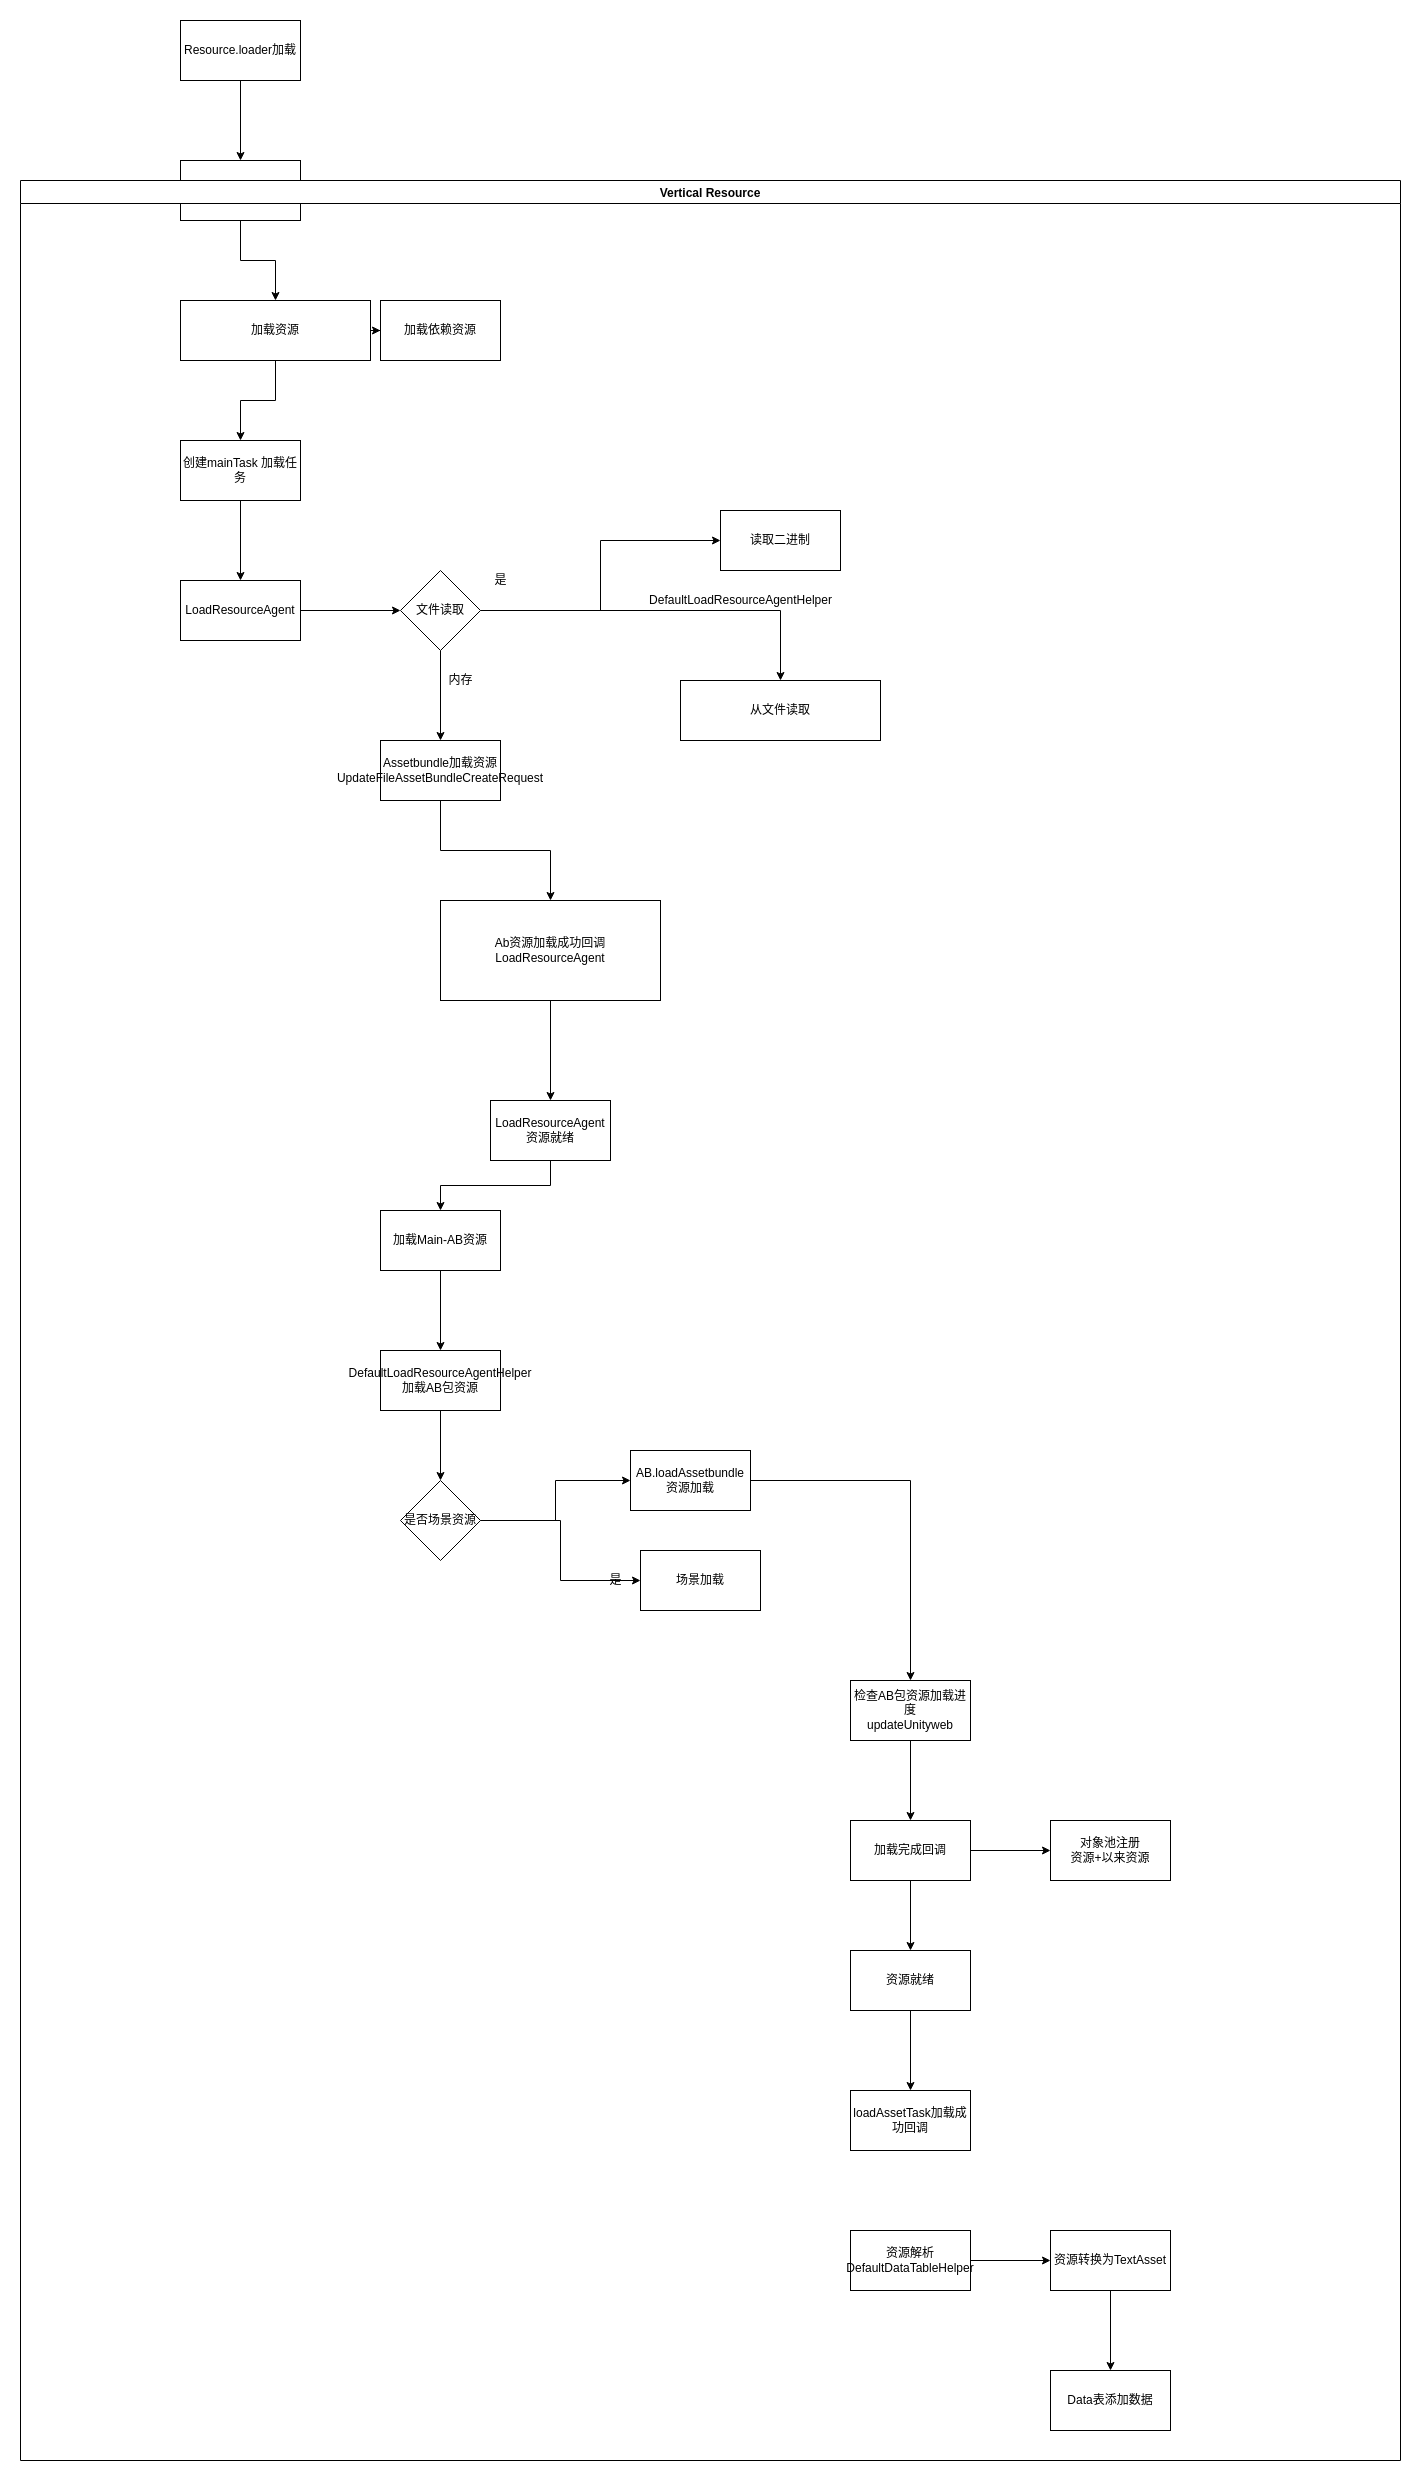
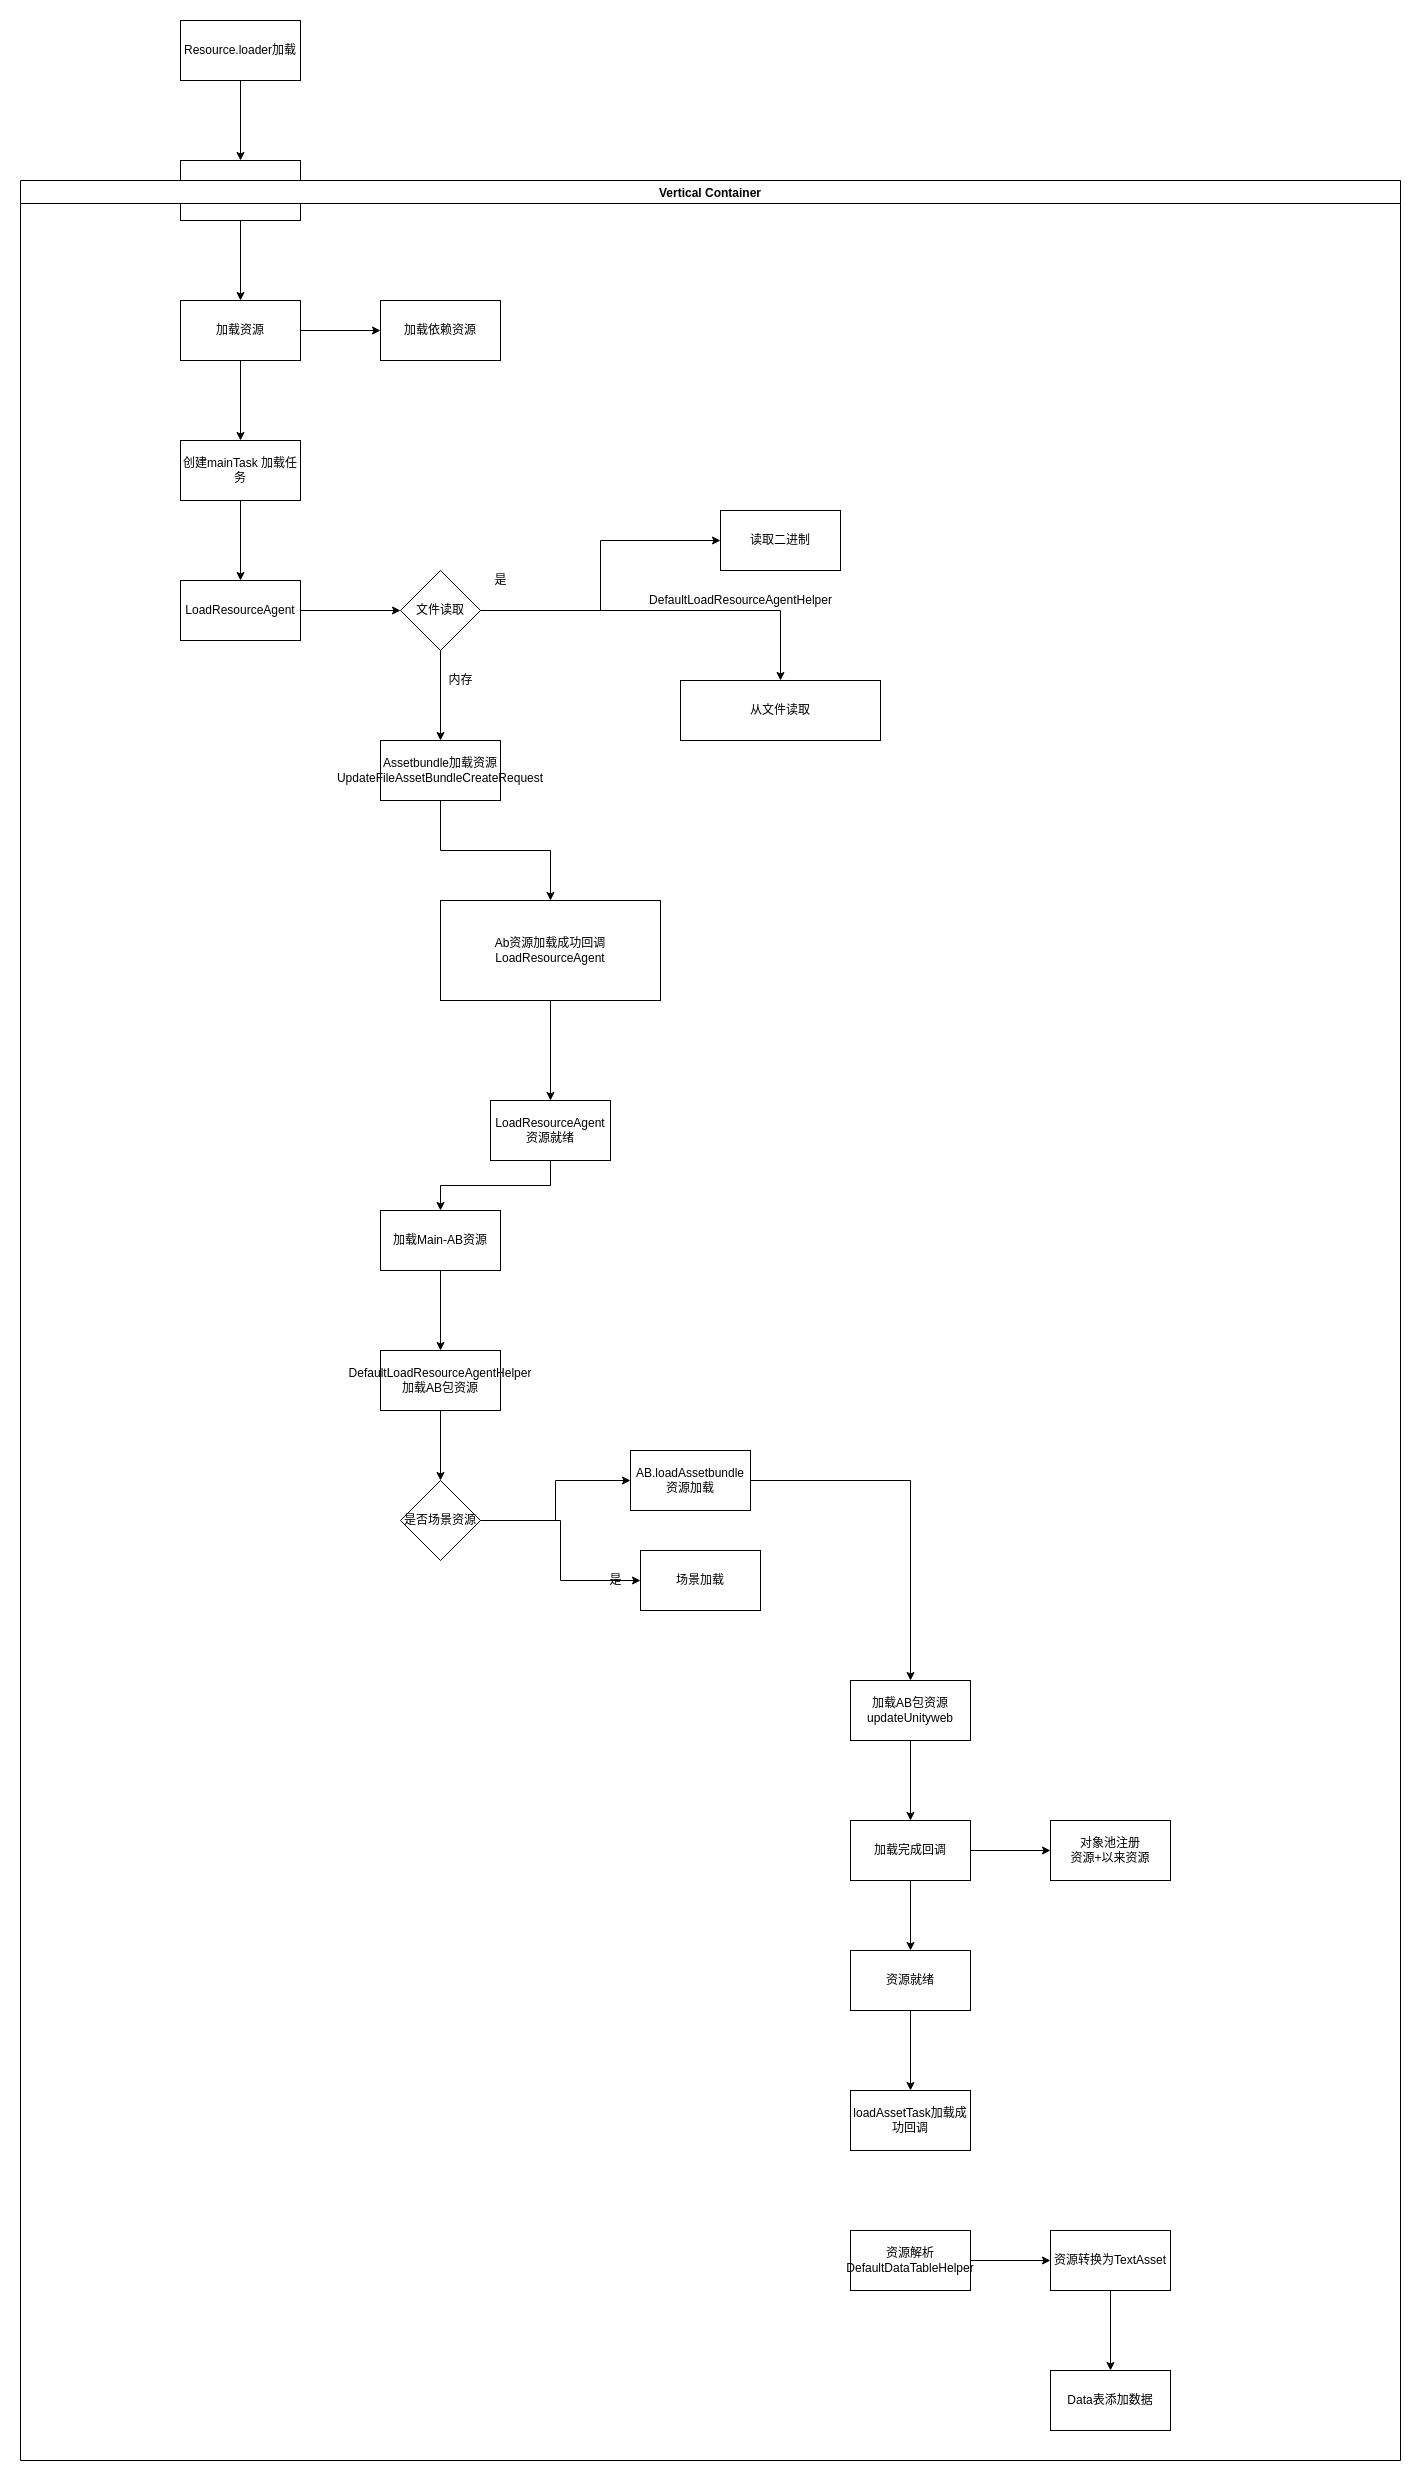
(710, 193) -> (710, 193)
(276, 331) -> (241, 331)
(911, 1711) -> (911, 1711)
